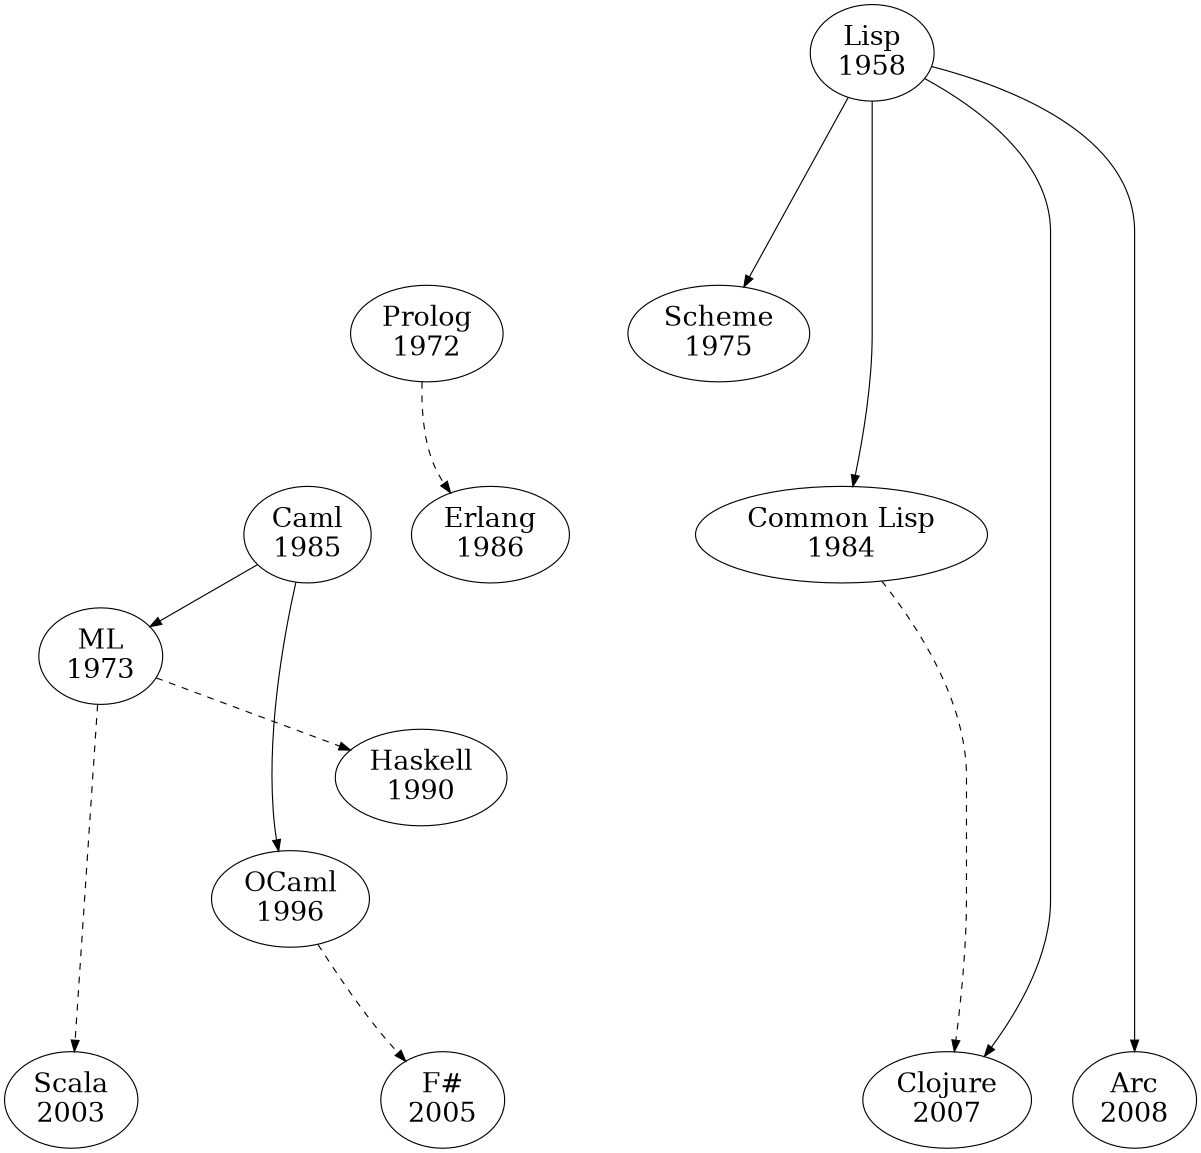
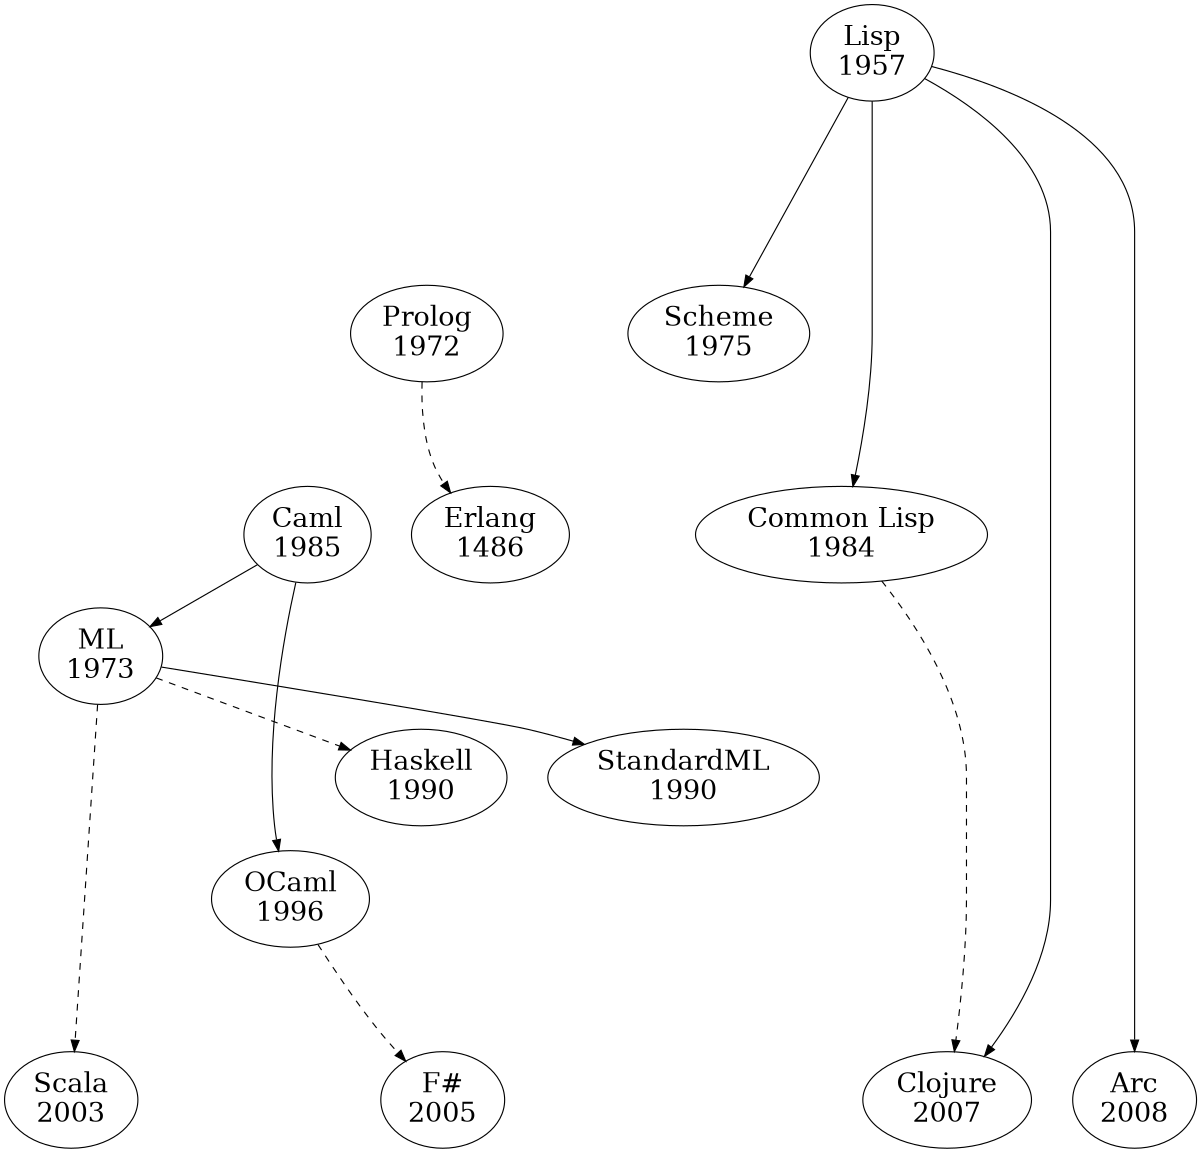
(872, 53) -> (872, 53)
(490, 535) -> (490, 535)
none -> (684, 778)
